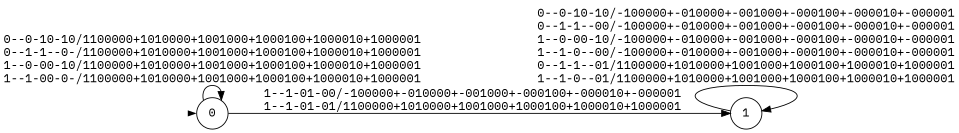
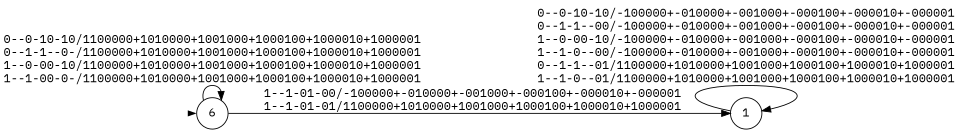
(212, 113) -> (212, 113)
